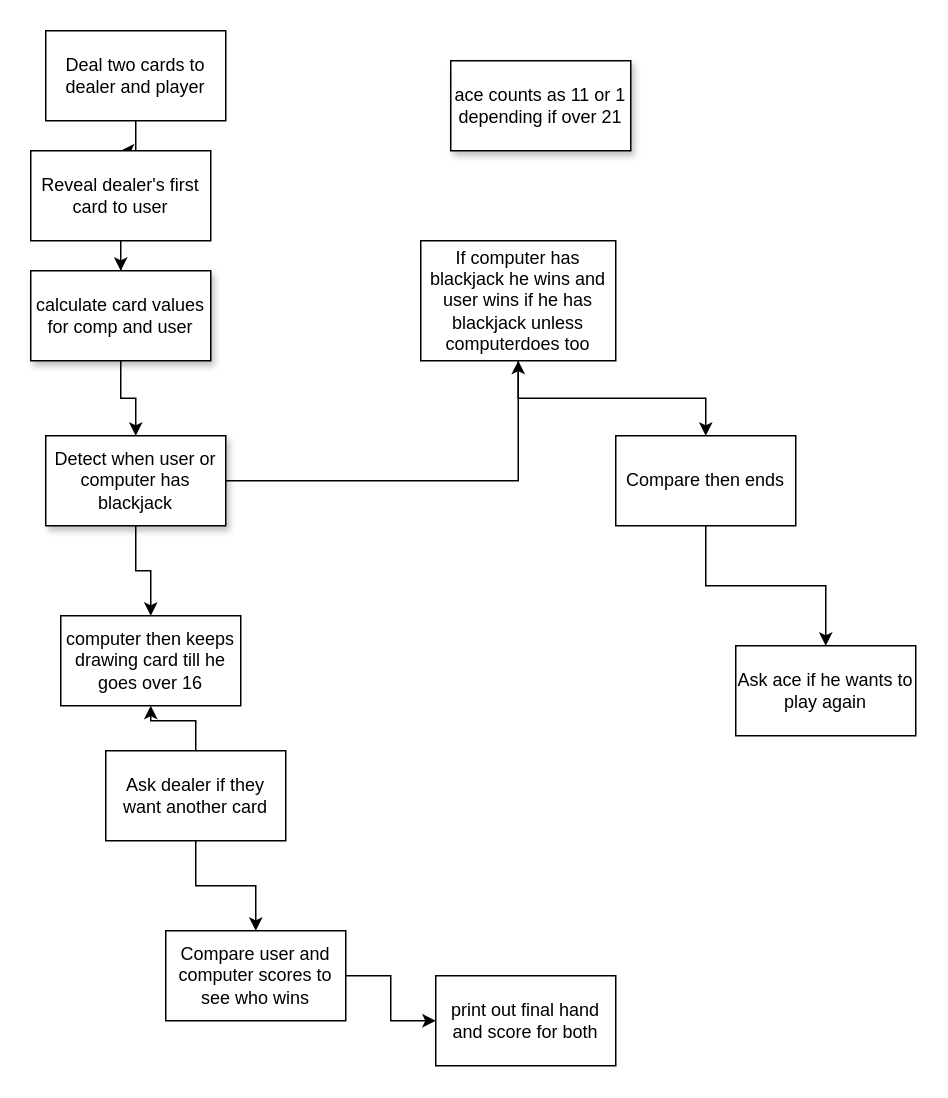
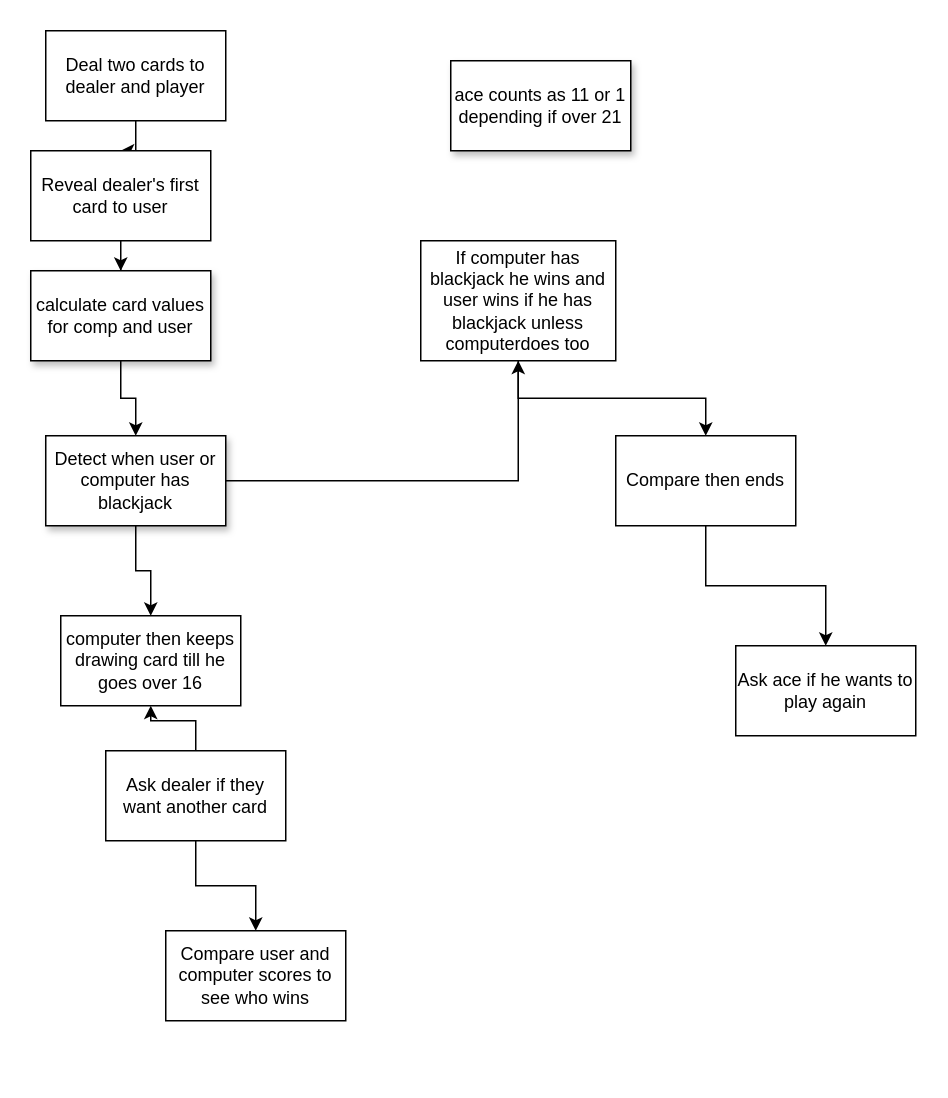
(391, 993) -> none
(526, 1021) -> none
